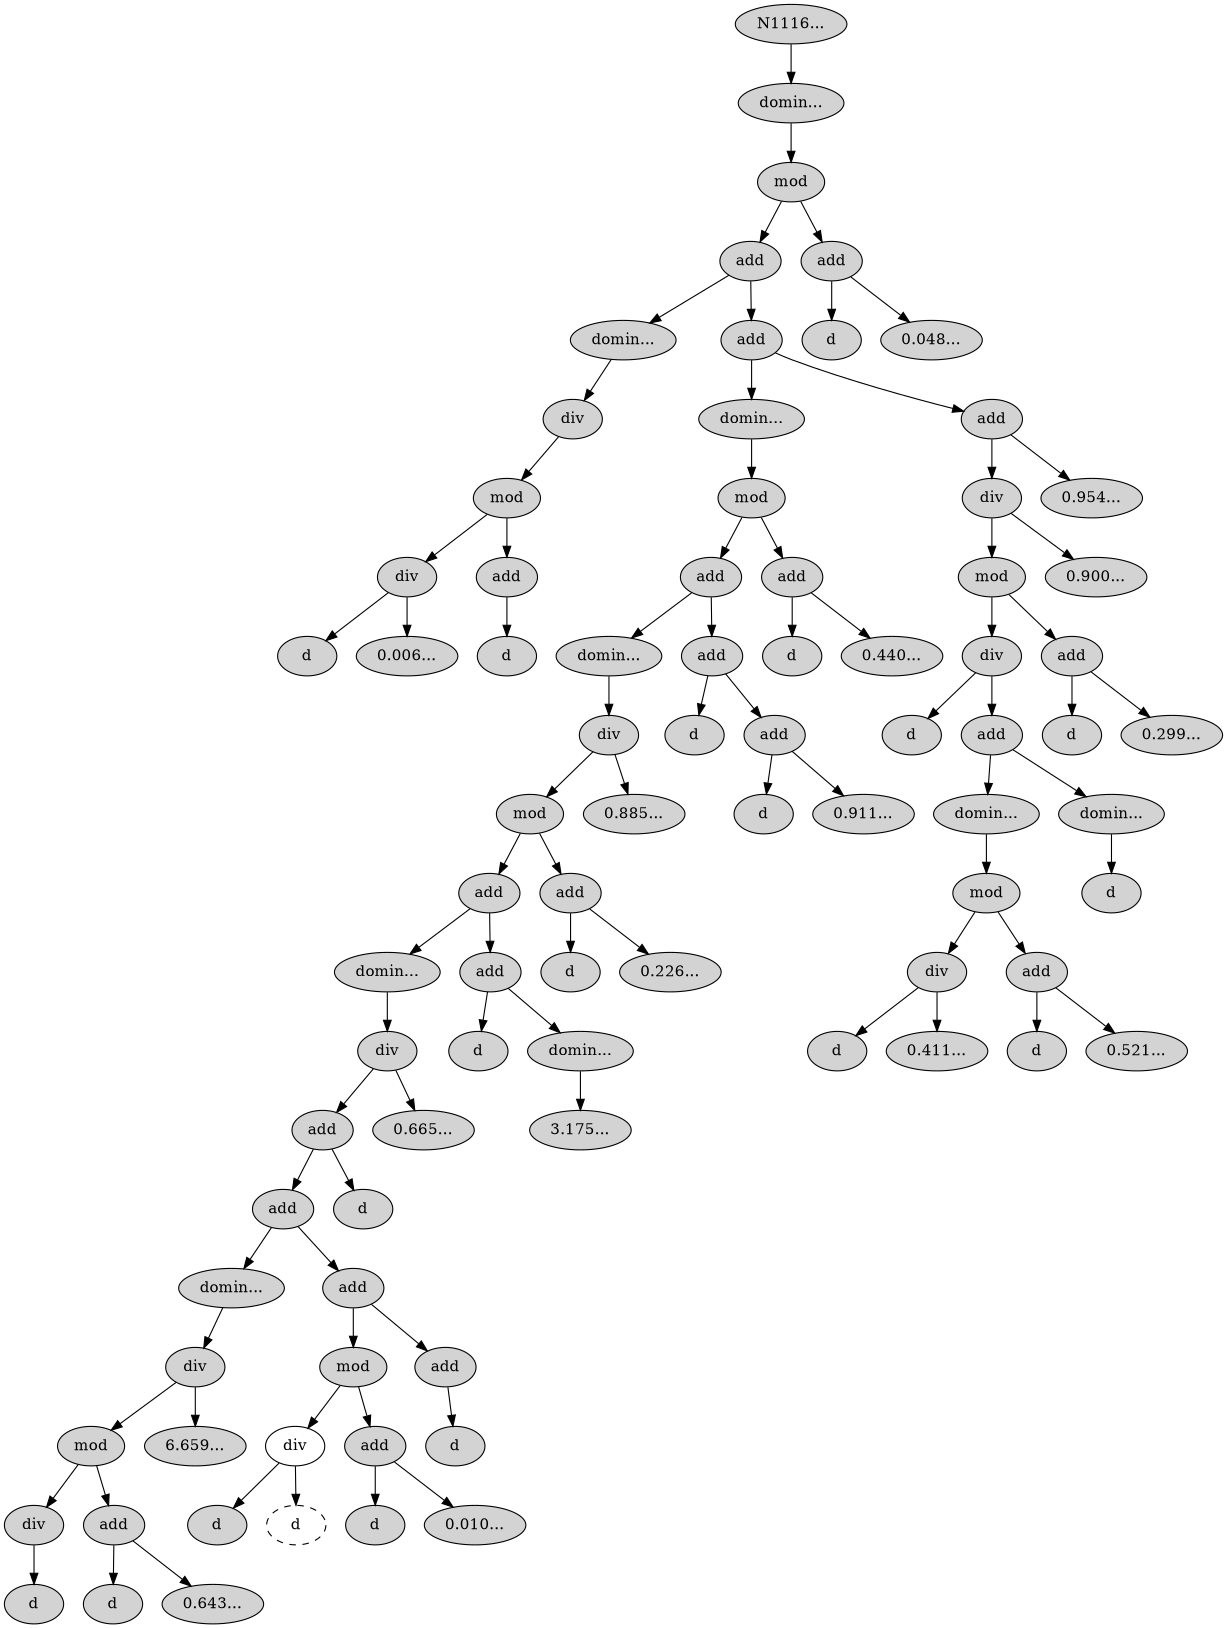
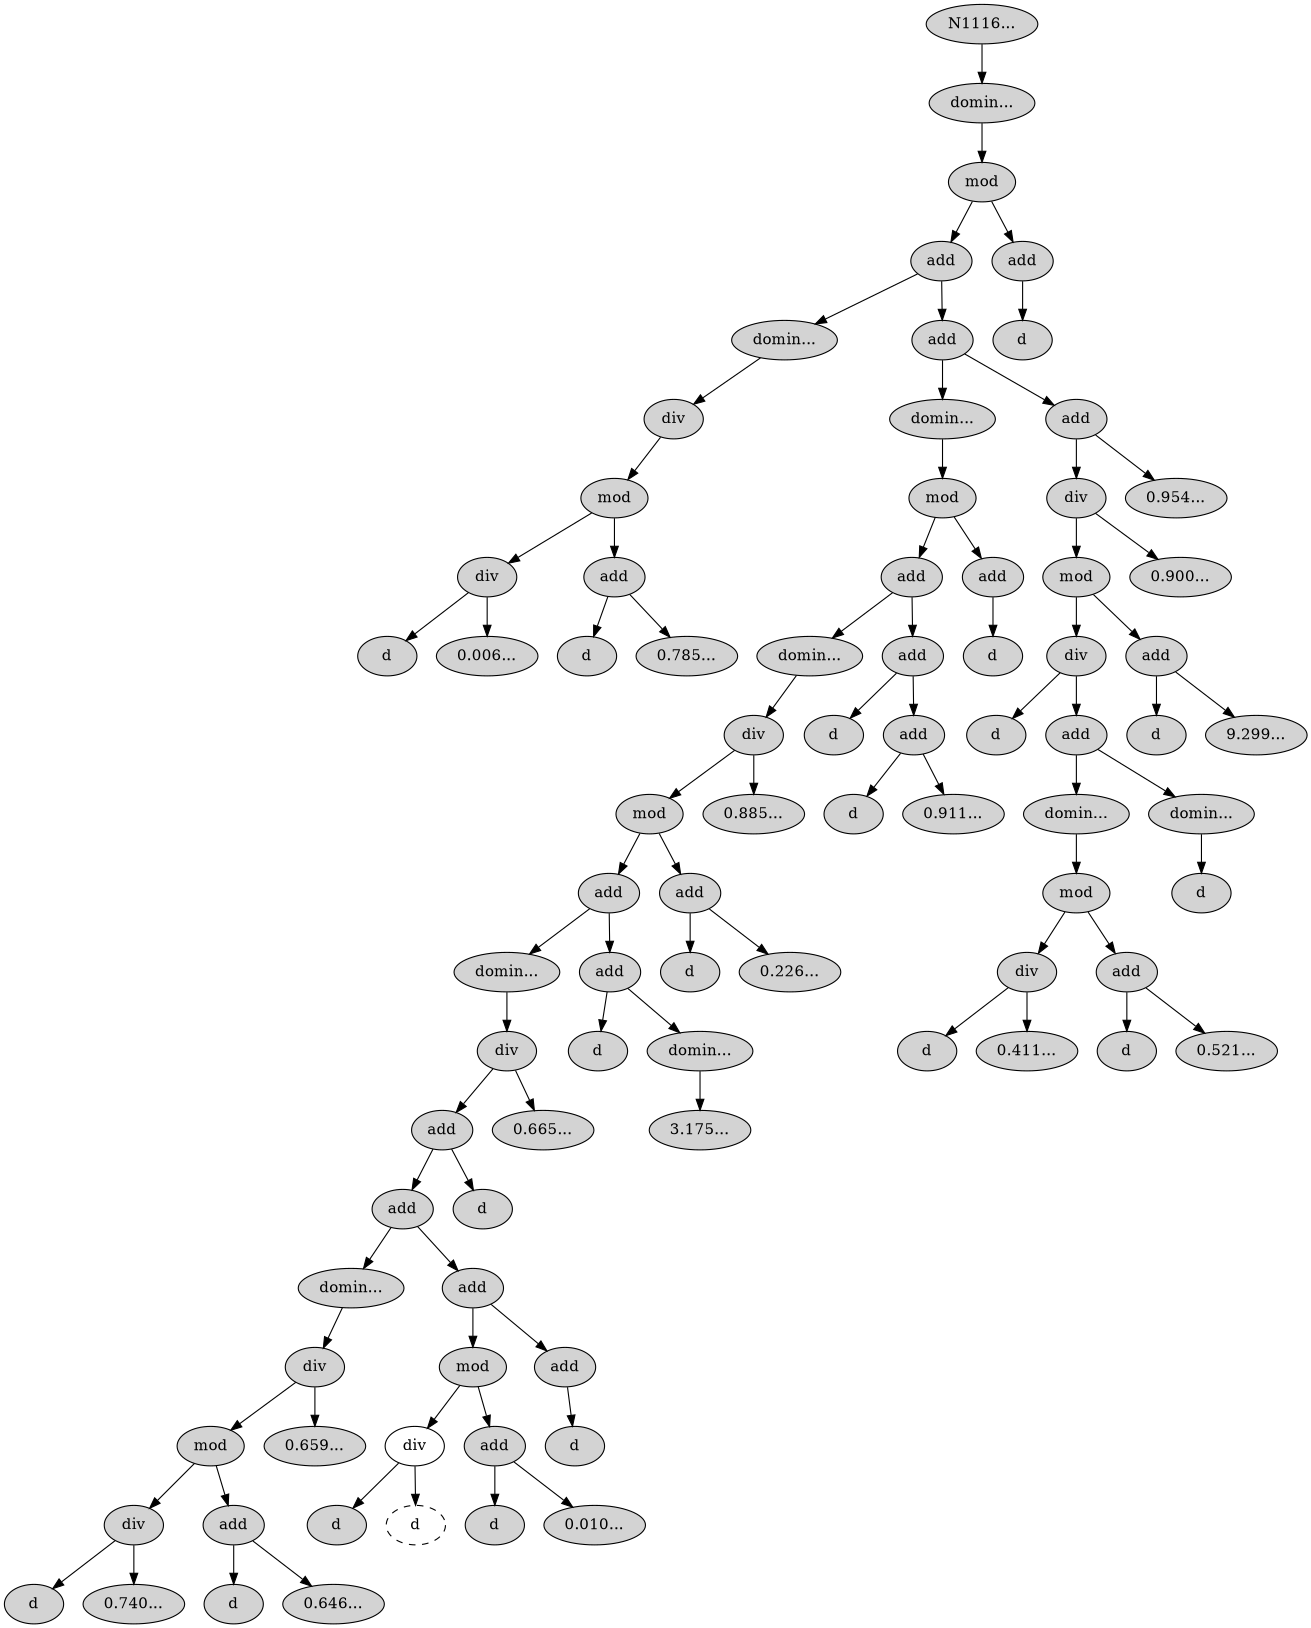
(932, 340) -> none
none -> (687, 656)
(892, 656) -> none
(1172, 735) -> (1256, 735)
(195, 1446) -> (315, 1446)
none -> (134, 1604)
(213, 1604) -> (334, 1604)
